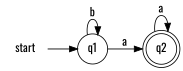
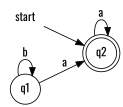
(58, 49) -> (60, 34)
